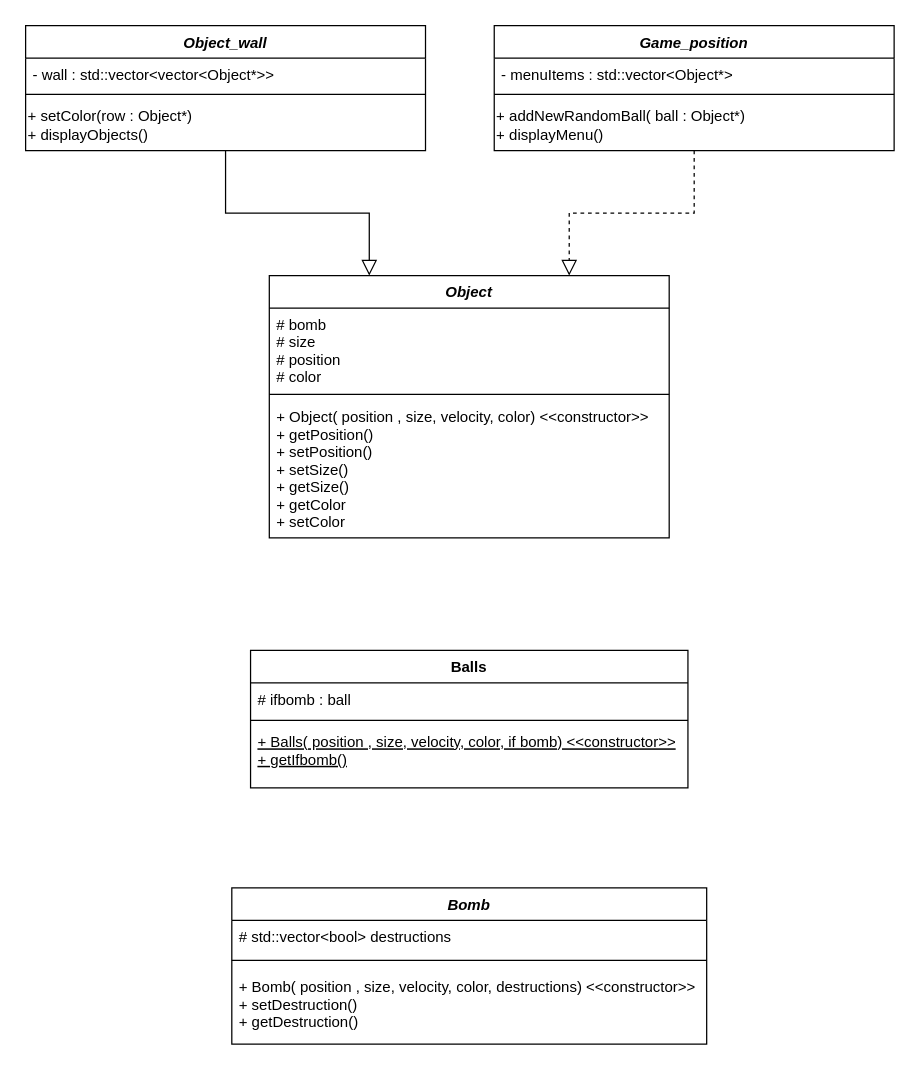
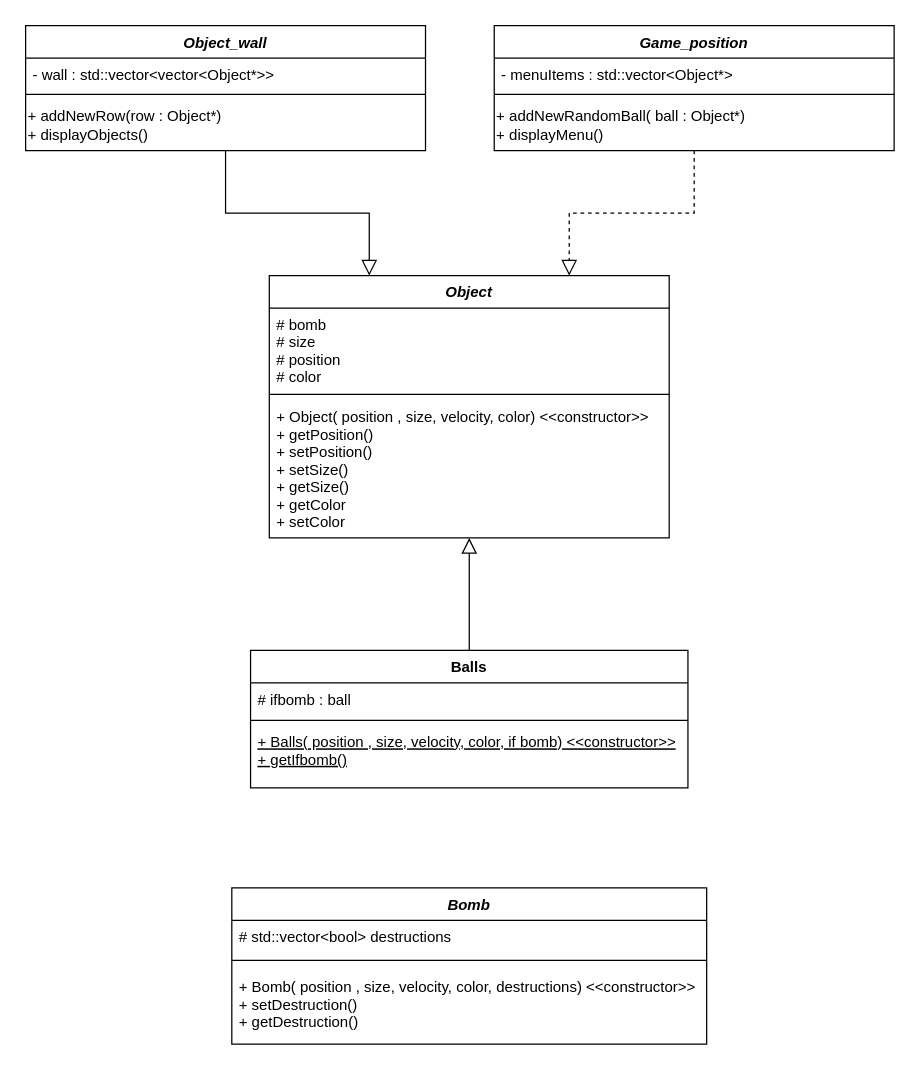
(123, 126) -> (130, 126)
none -> (469, 602)
